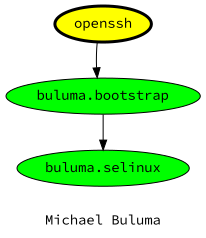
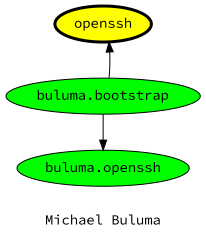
(96, 55) -> (110, 65)
(103, 168) -> (103, 168)
